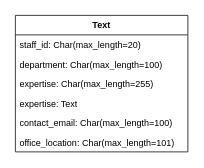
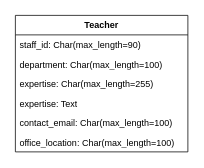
(102, 25) -> (102, 25)
(88, 46) -> (88, 46)
(102, 148) -> (102, 148)
